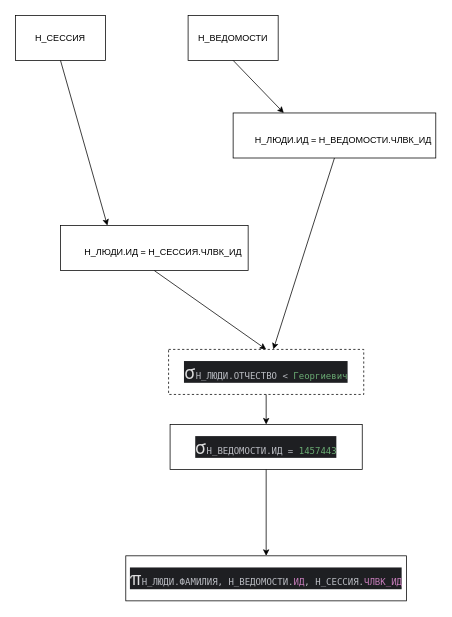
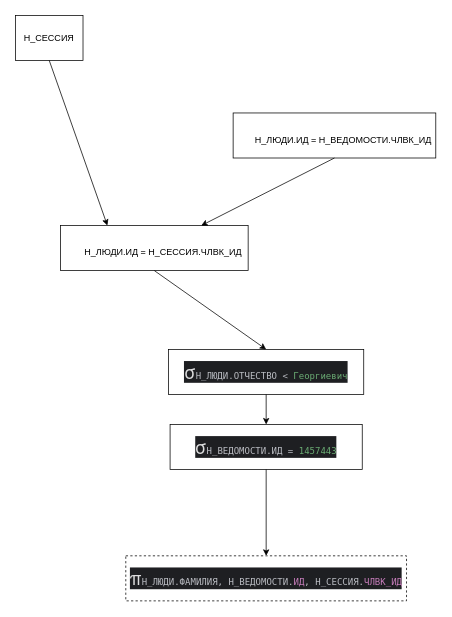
(60, 38) -> (49, 38)
(233, 38) -> none
(252, 80) -> none
(304, 251) -> (270, 191)
(266, 372) -> (266, 372)
(266, 578) -> (266, 578)
